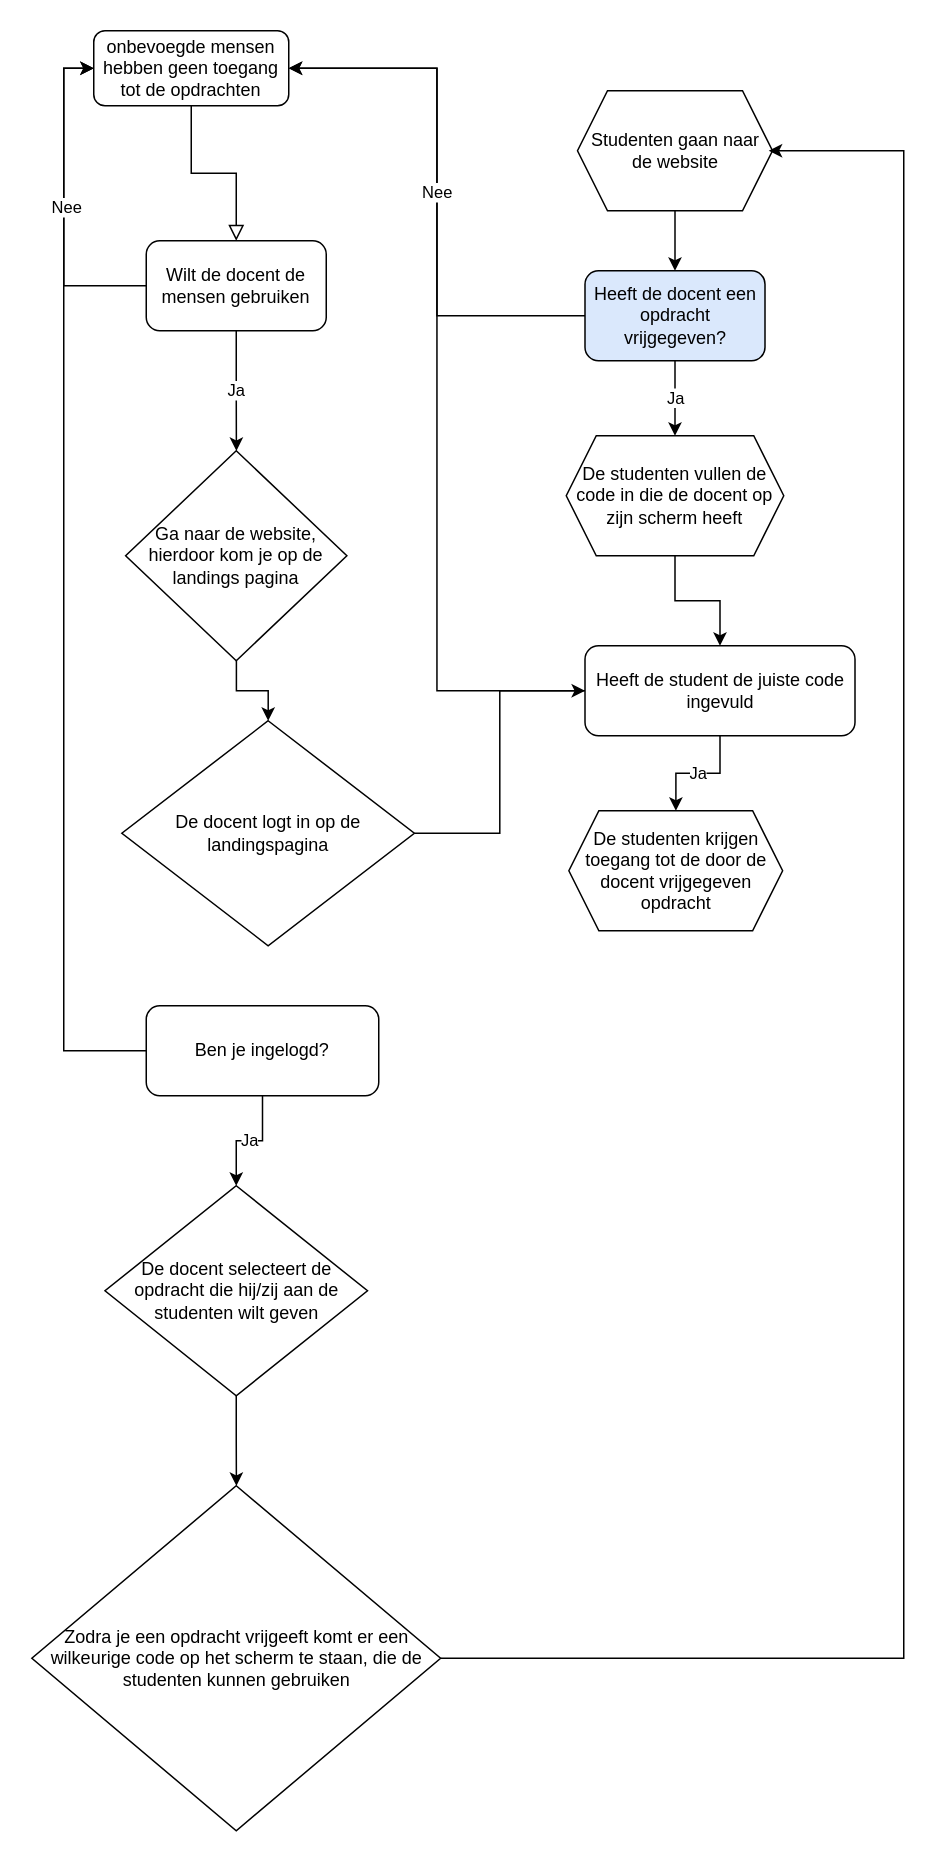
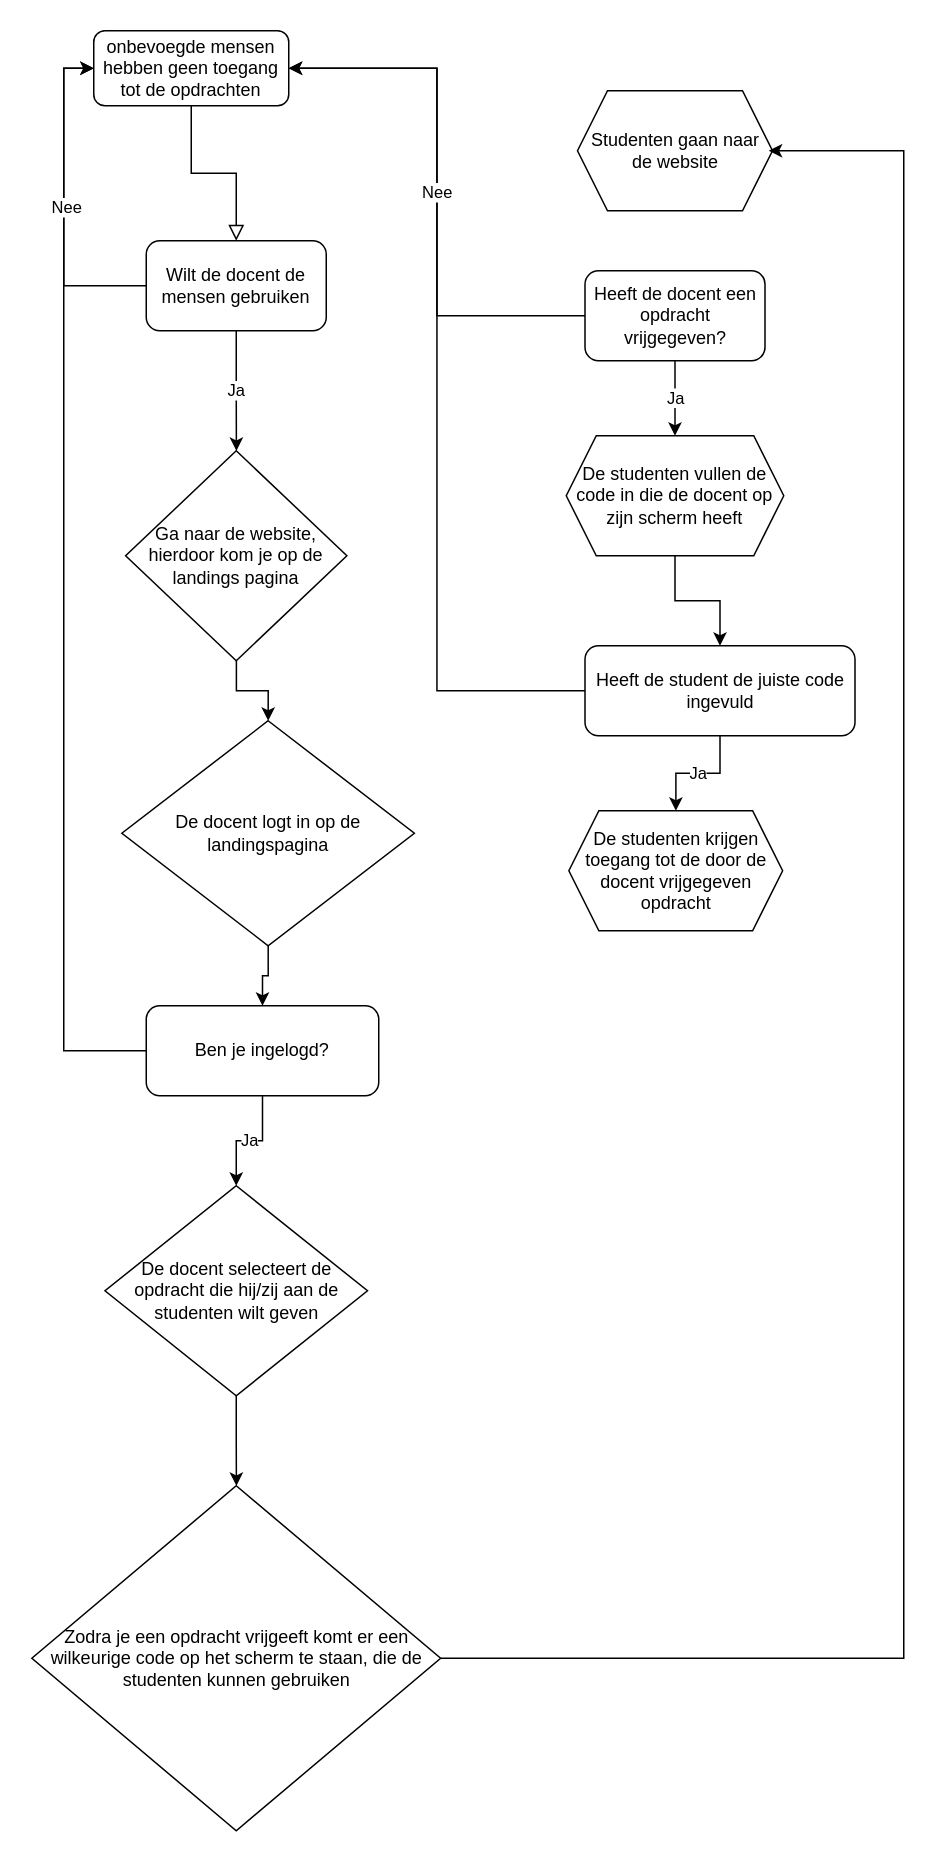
(675, 236) -> none
(675, 316) -> (675, 316)
(500, 805) -> (268, 973)
